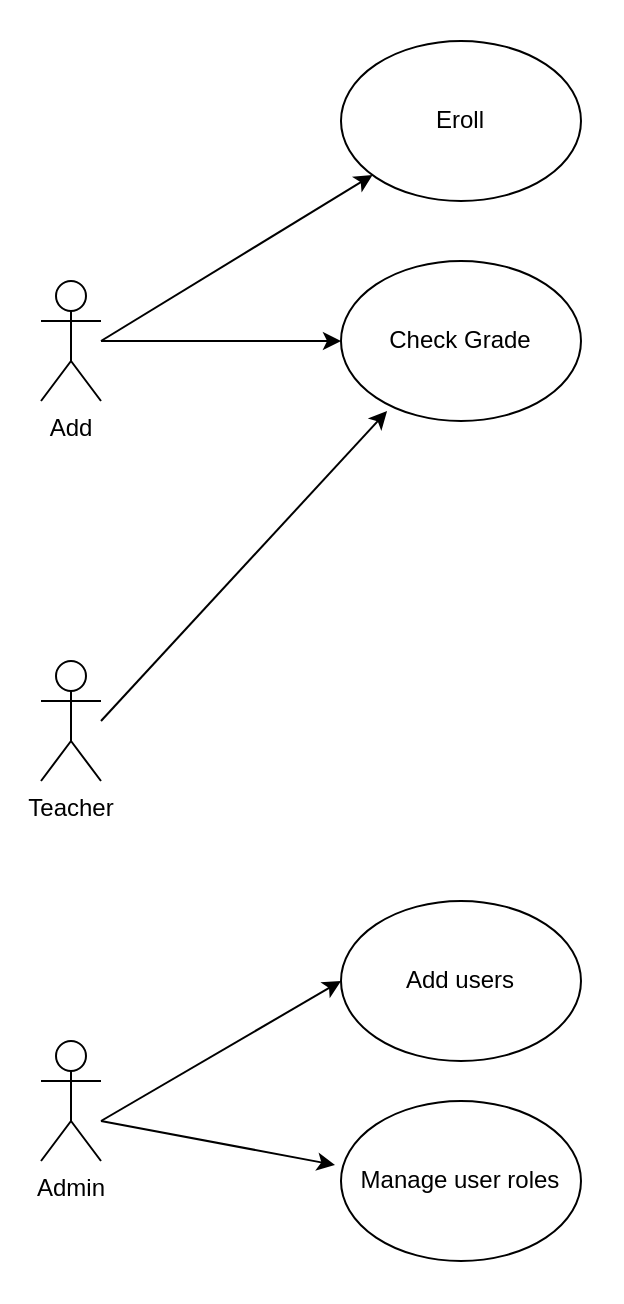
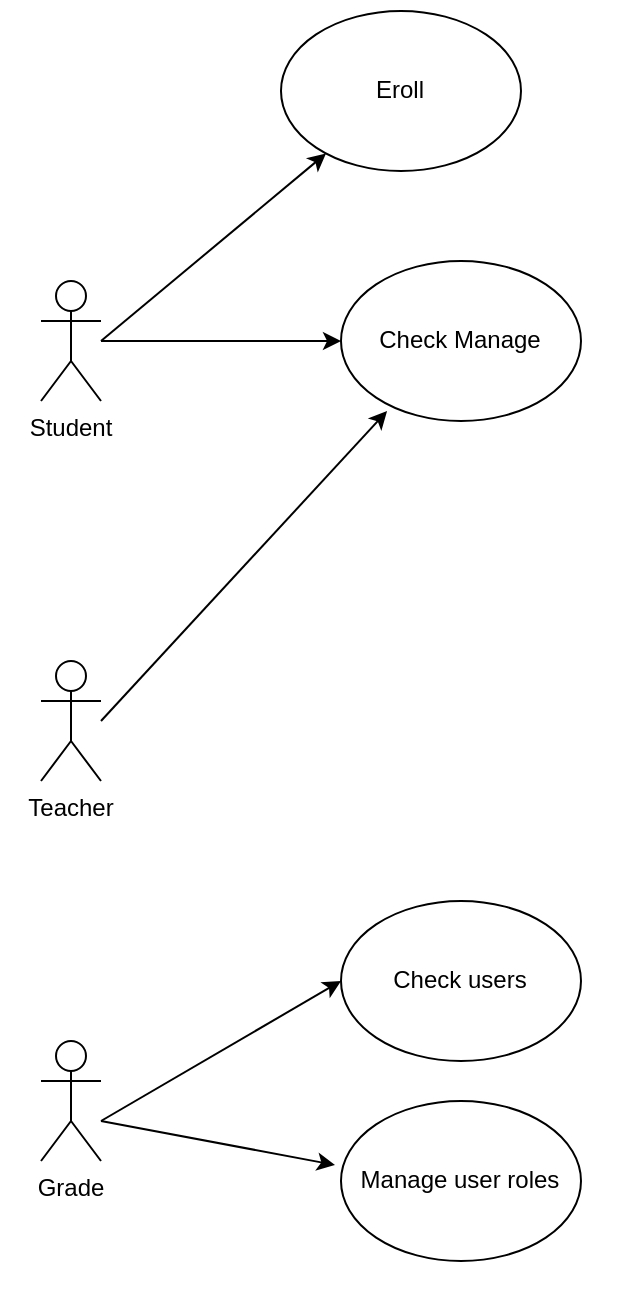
(461, 121) -> (401, 91)
(461, 341) -> (461, 341)
(72, 429) -> (72, 429)
(461, 981) -> (461, 981)
(72, 1189) -> (72, 1189)
